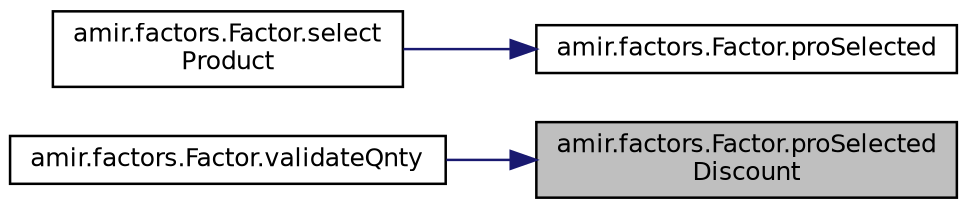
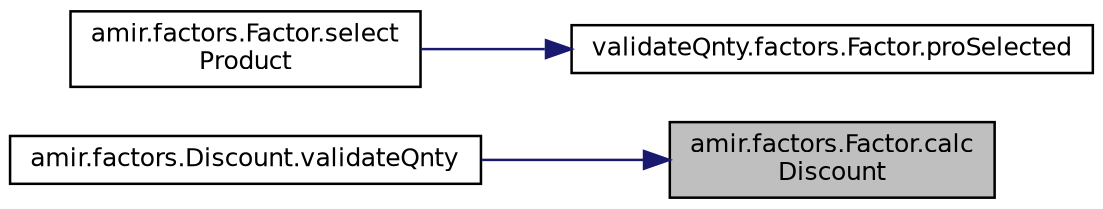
(747, 49) -> (832, 49)
(228, 160) -> (246, 160)
(747, 160) -> (832, 160)
